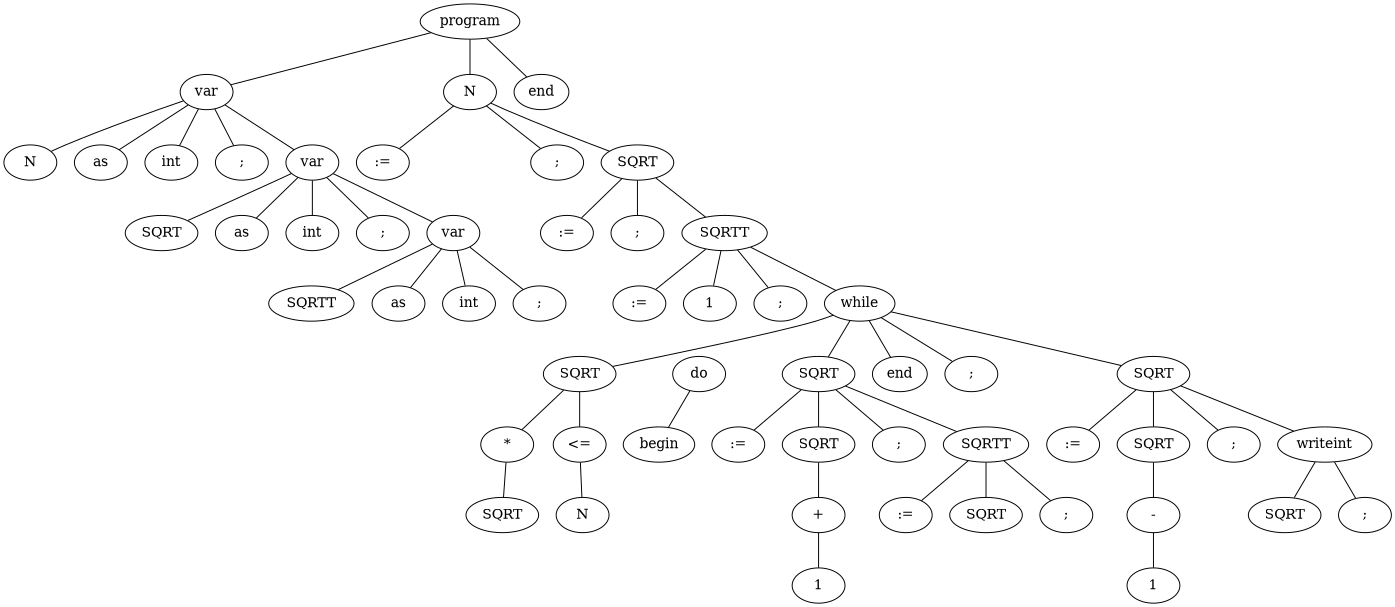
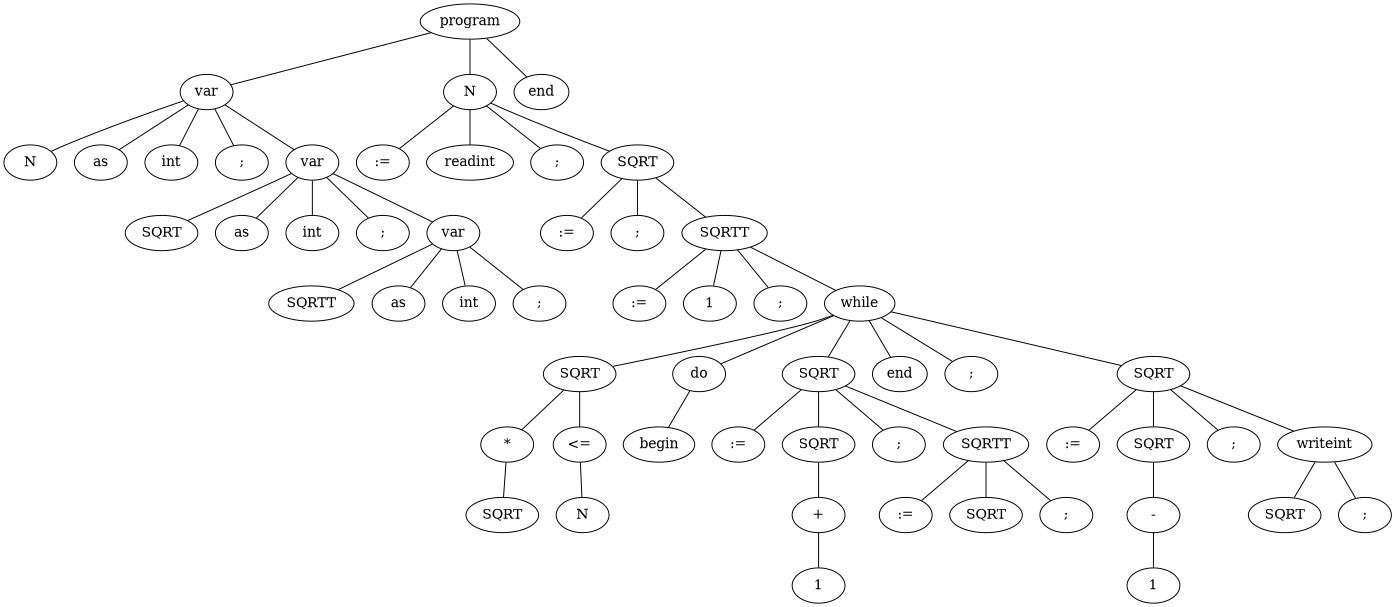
none -> (470, 163)
none -> (777, 340)
